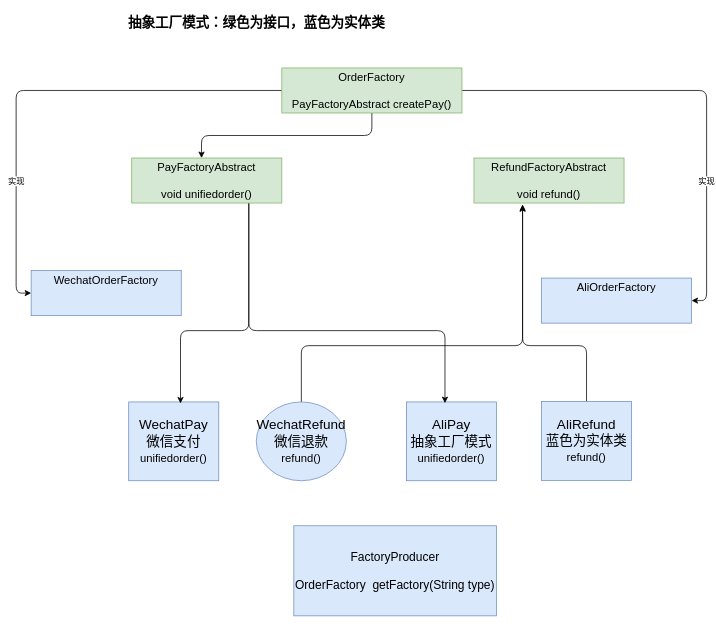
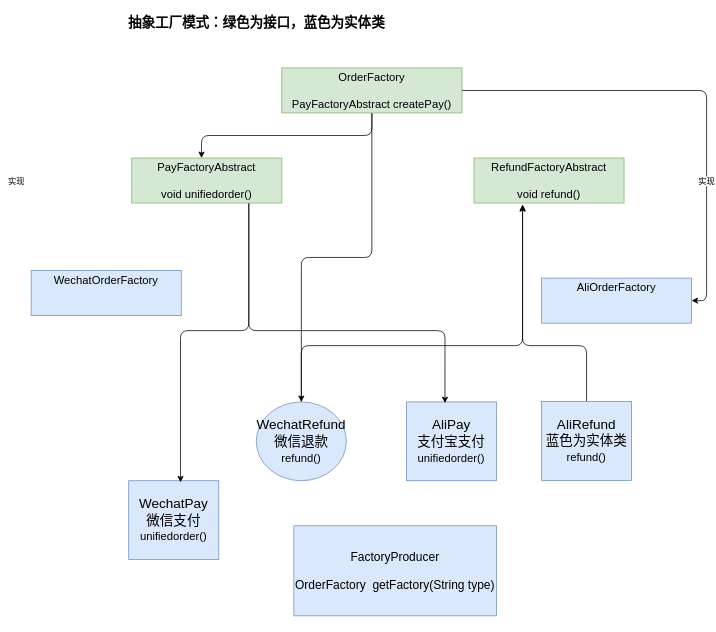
(148, 90) -> (355, 257)
(174, 441) -> (174, 520)
(451, 441) -> (451, 441)
